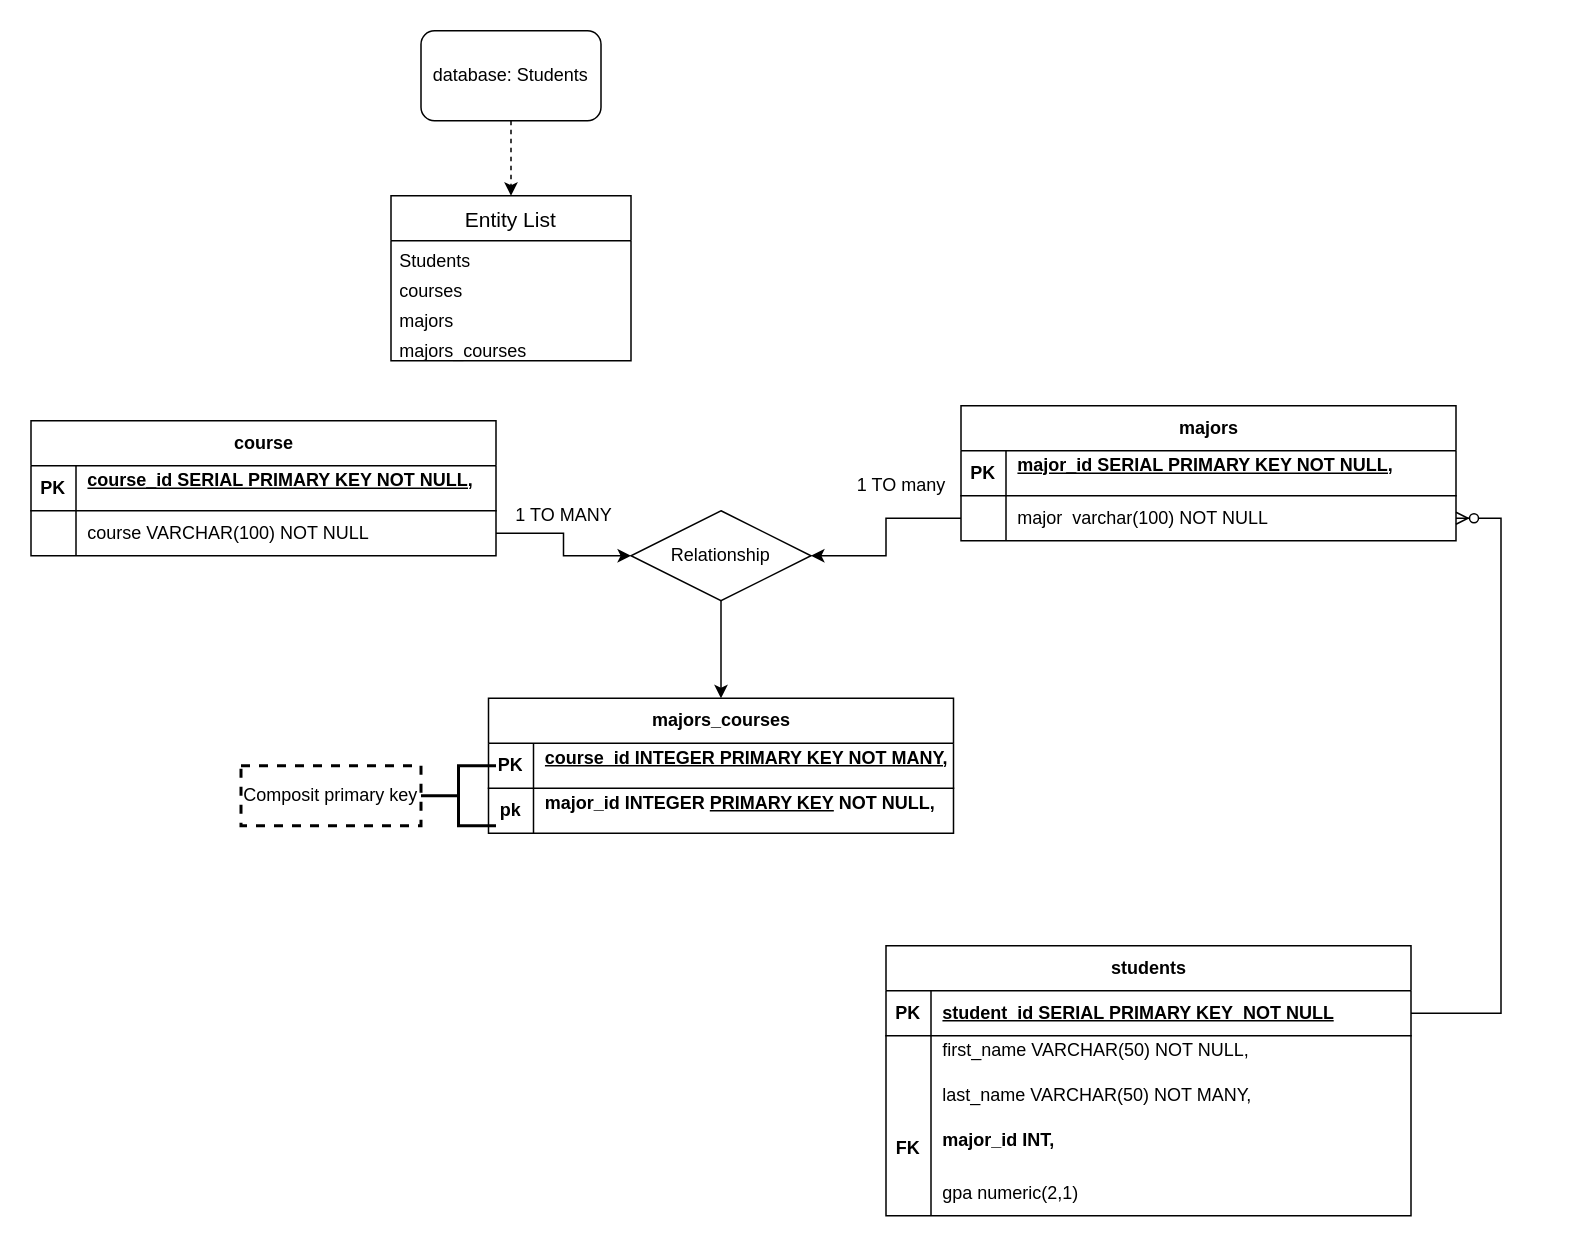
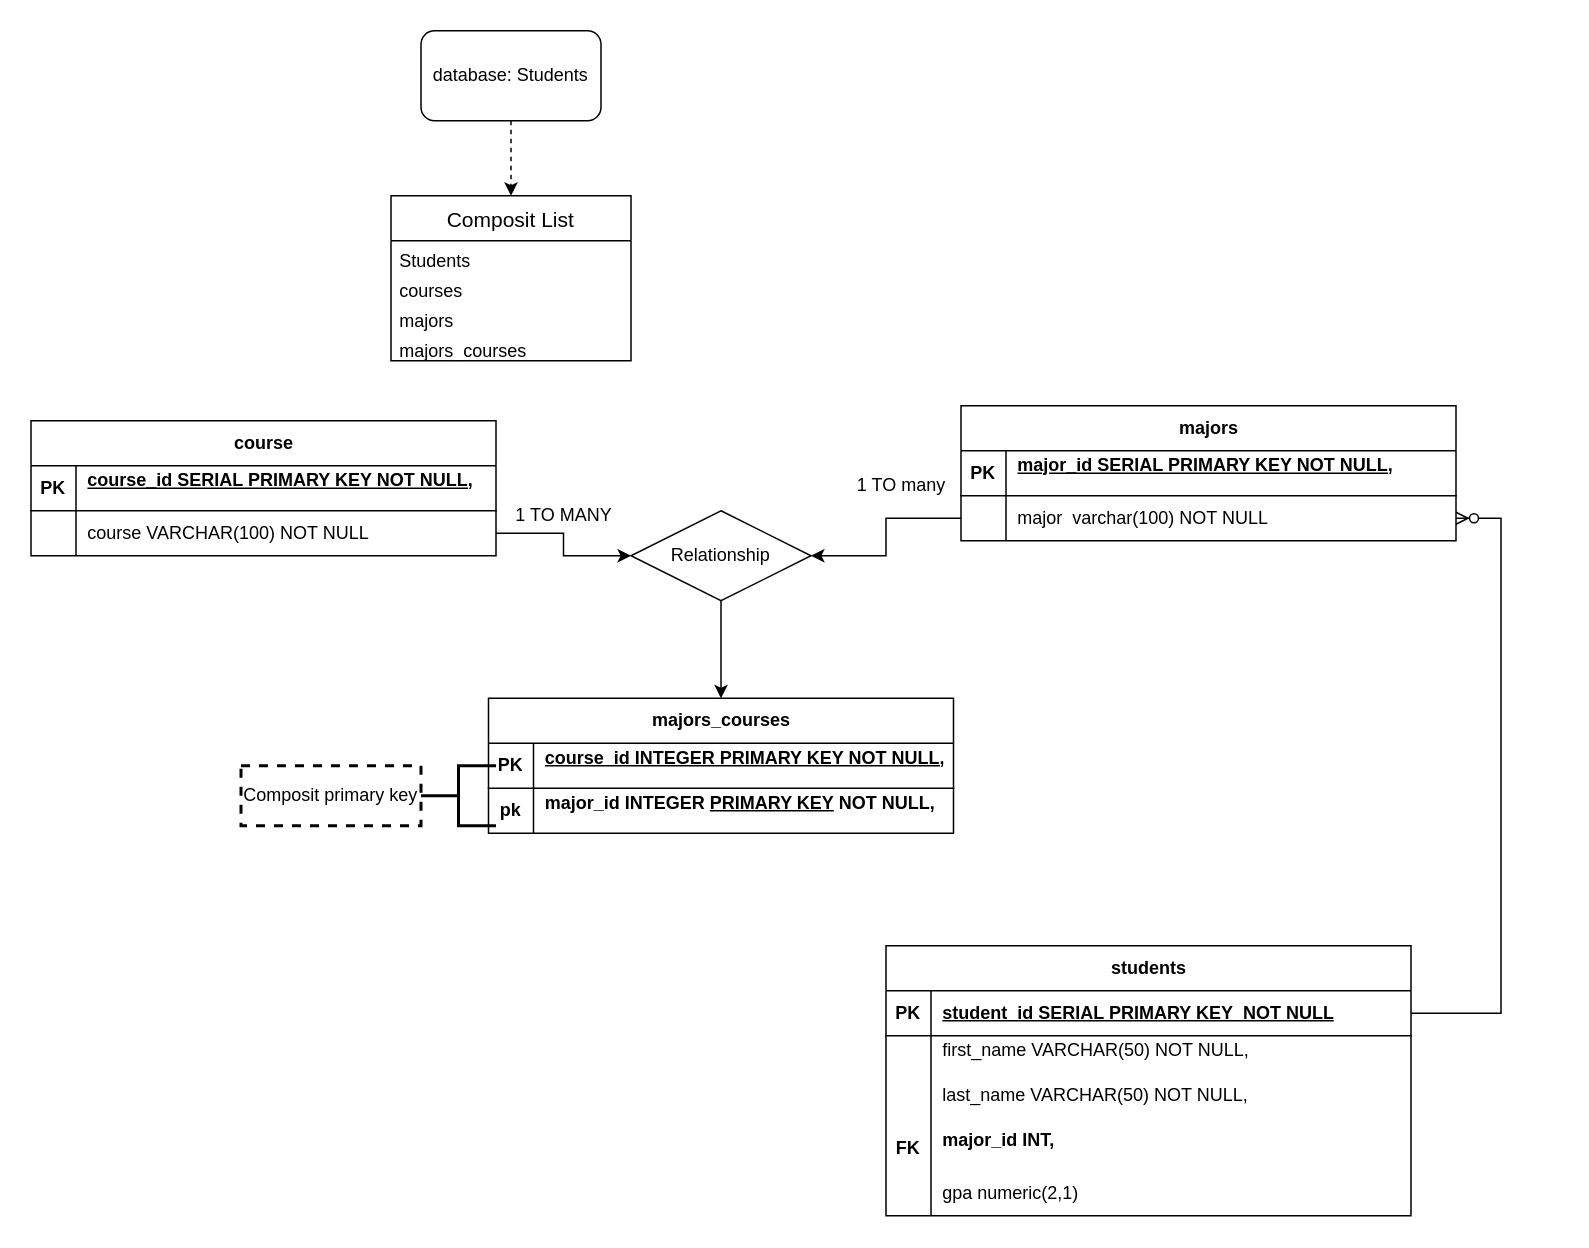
(510, 220) -> (510, 220)
(725, 766) -> (725, 766)
(1087, 1103) -> (1087, 1103)
